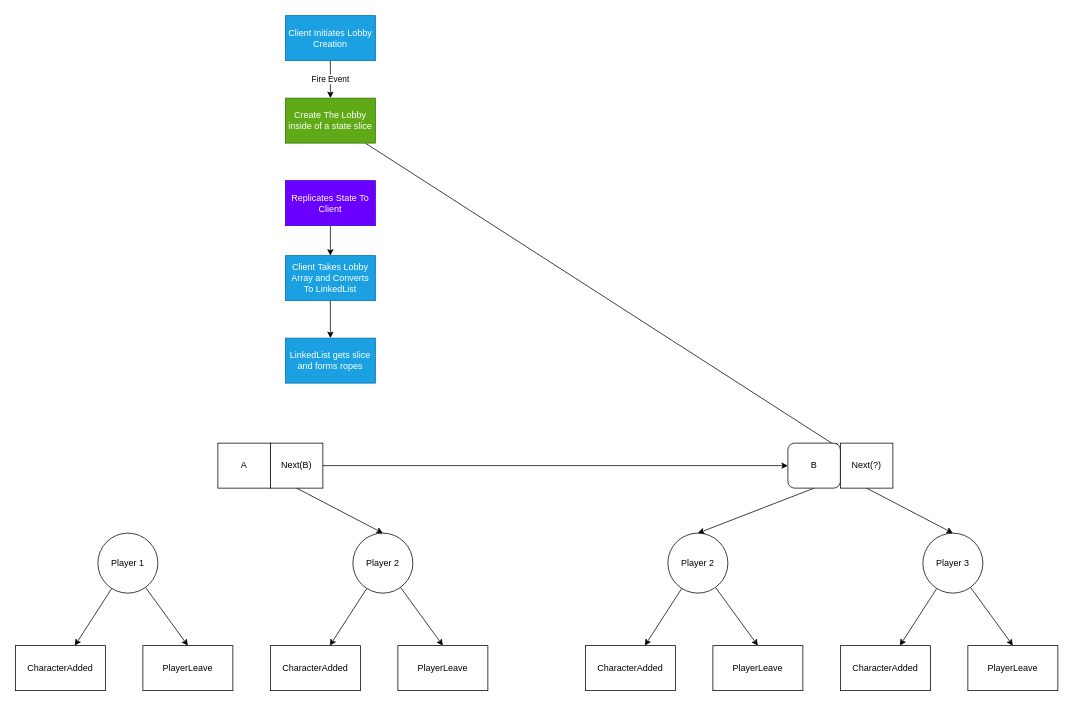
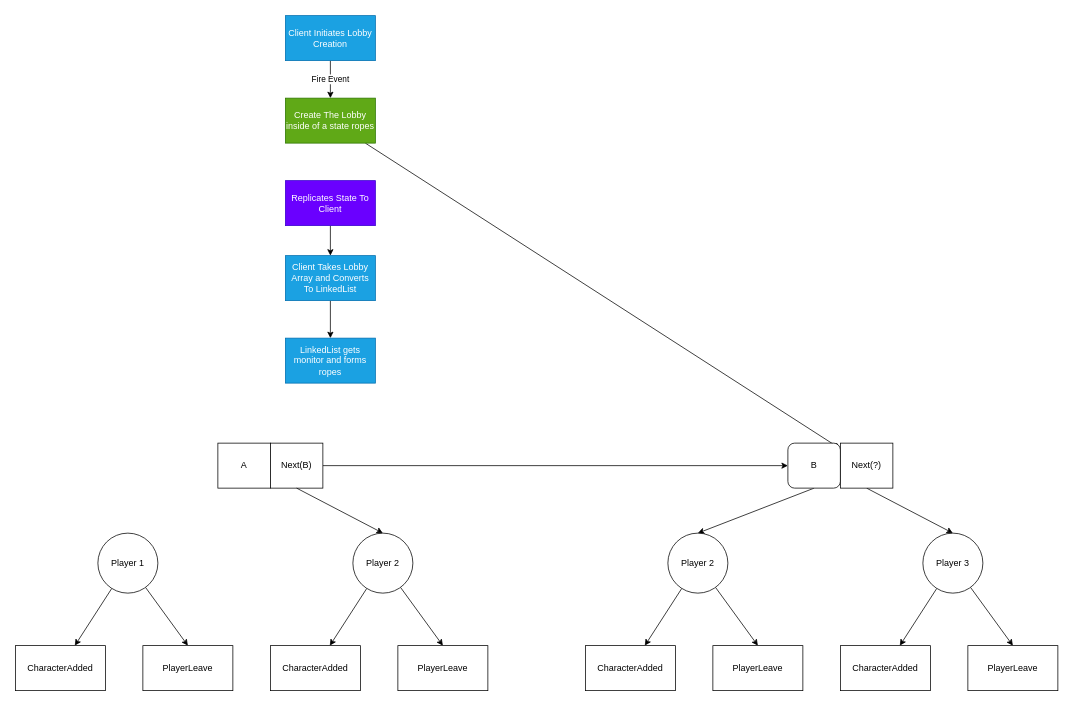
(330, 120) -> (330, 120)
(330, 360) -> (330, 360)
